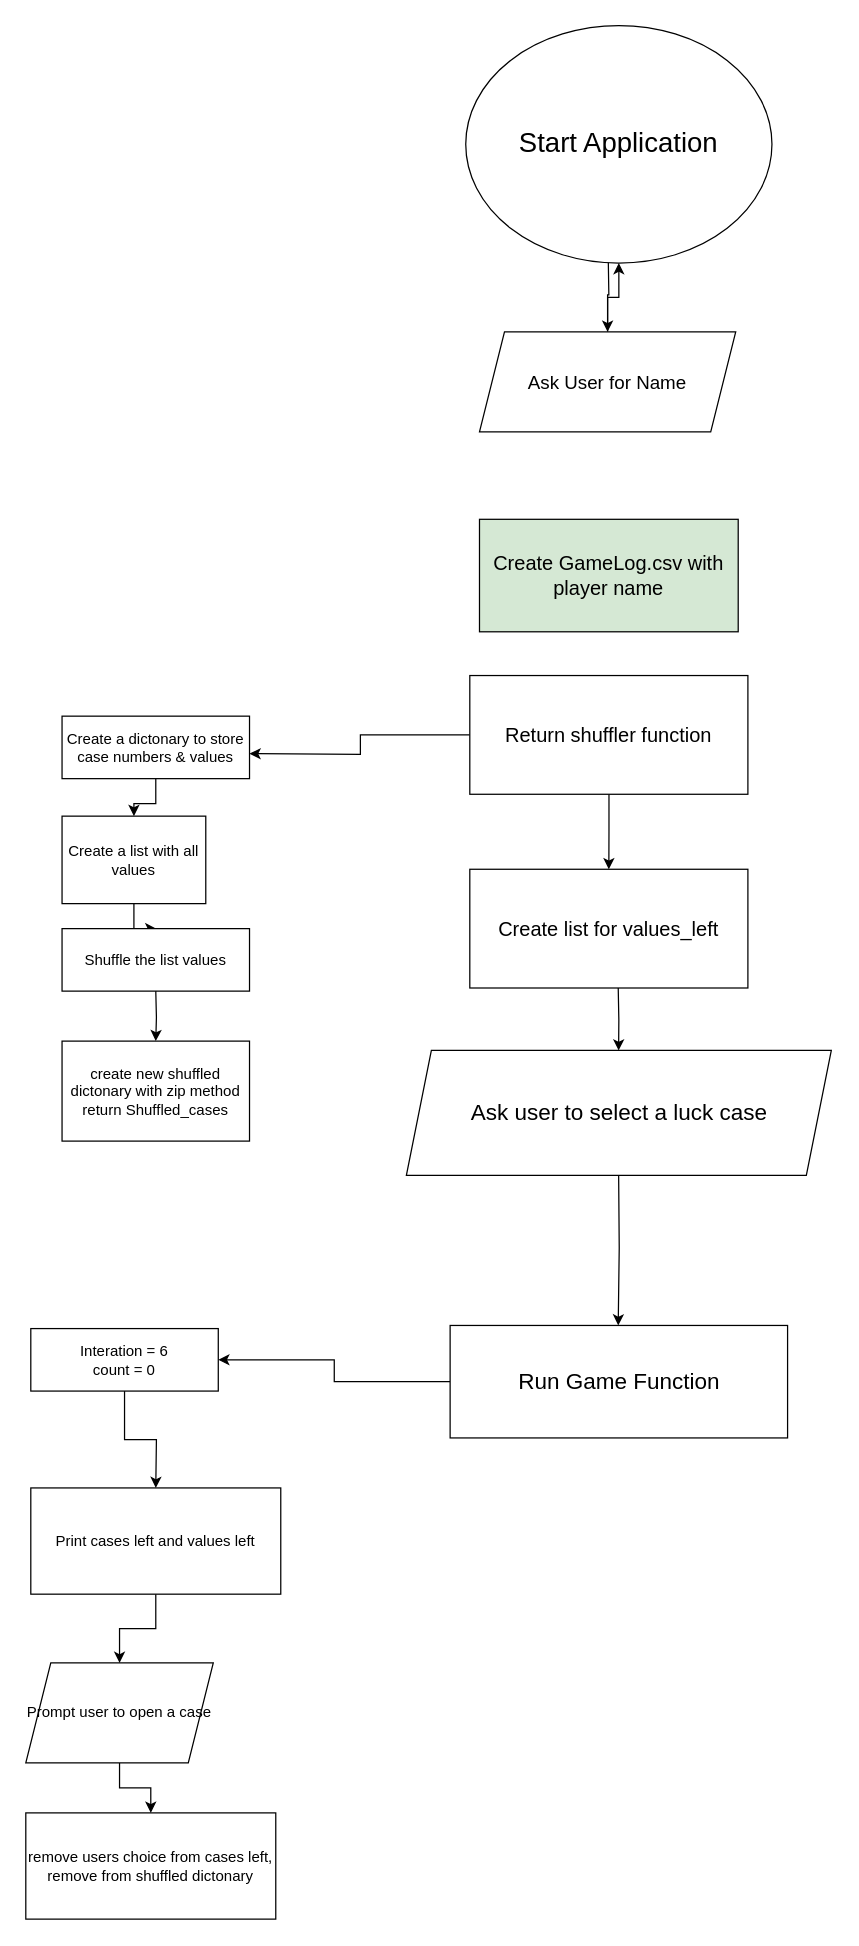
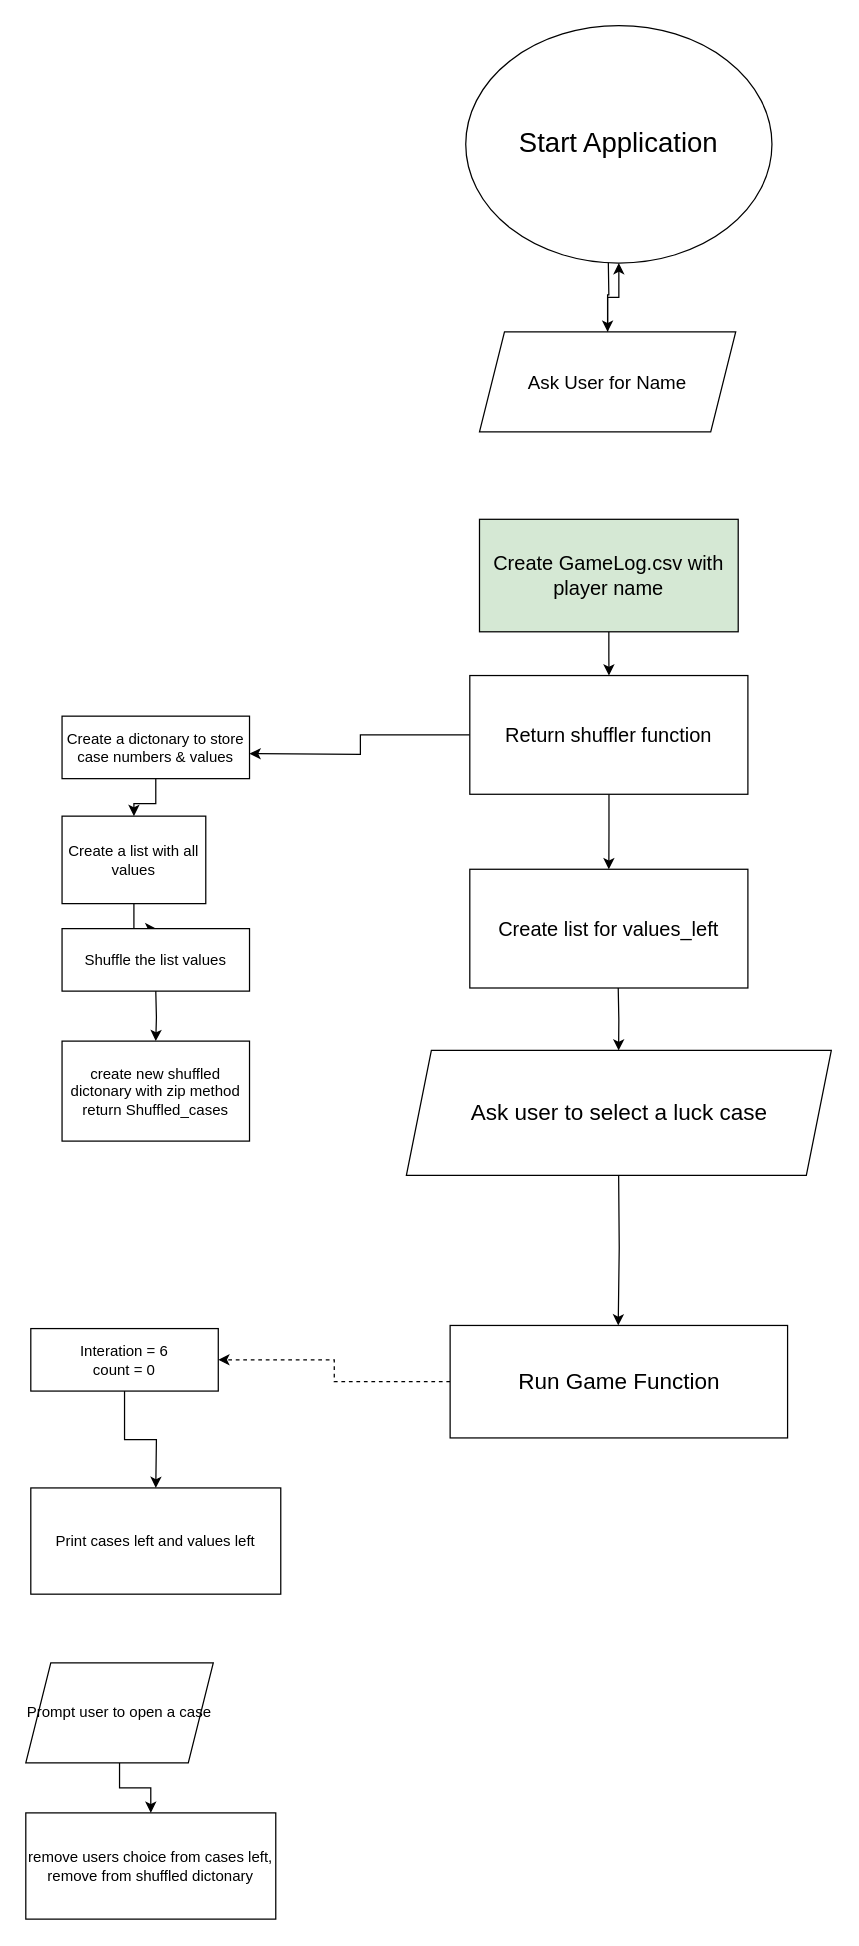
none -> (609, 649)
(334, 1374) -> (334, 1374)
(142, 1629) -> none
